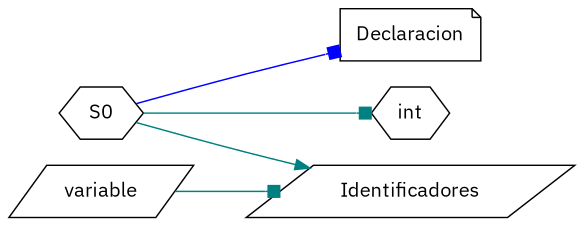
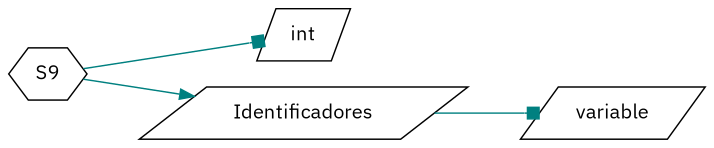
(410, 35) -> none
(101, 113) -> (48, 74)
(410, 113) -> (304, 35)
(220, 191) -> (479, 113)
